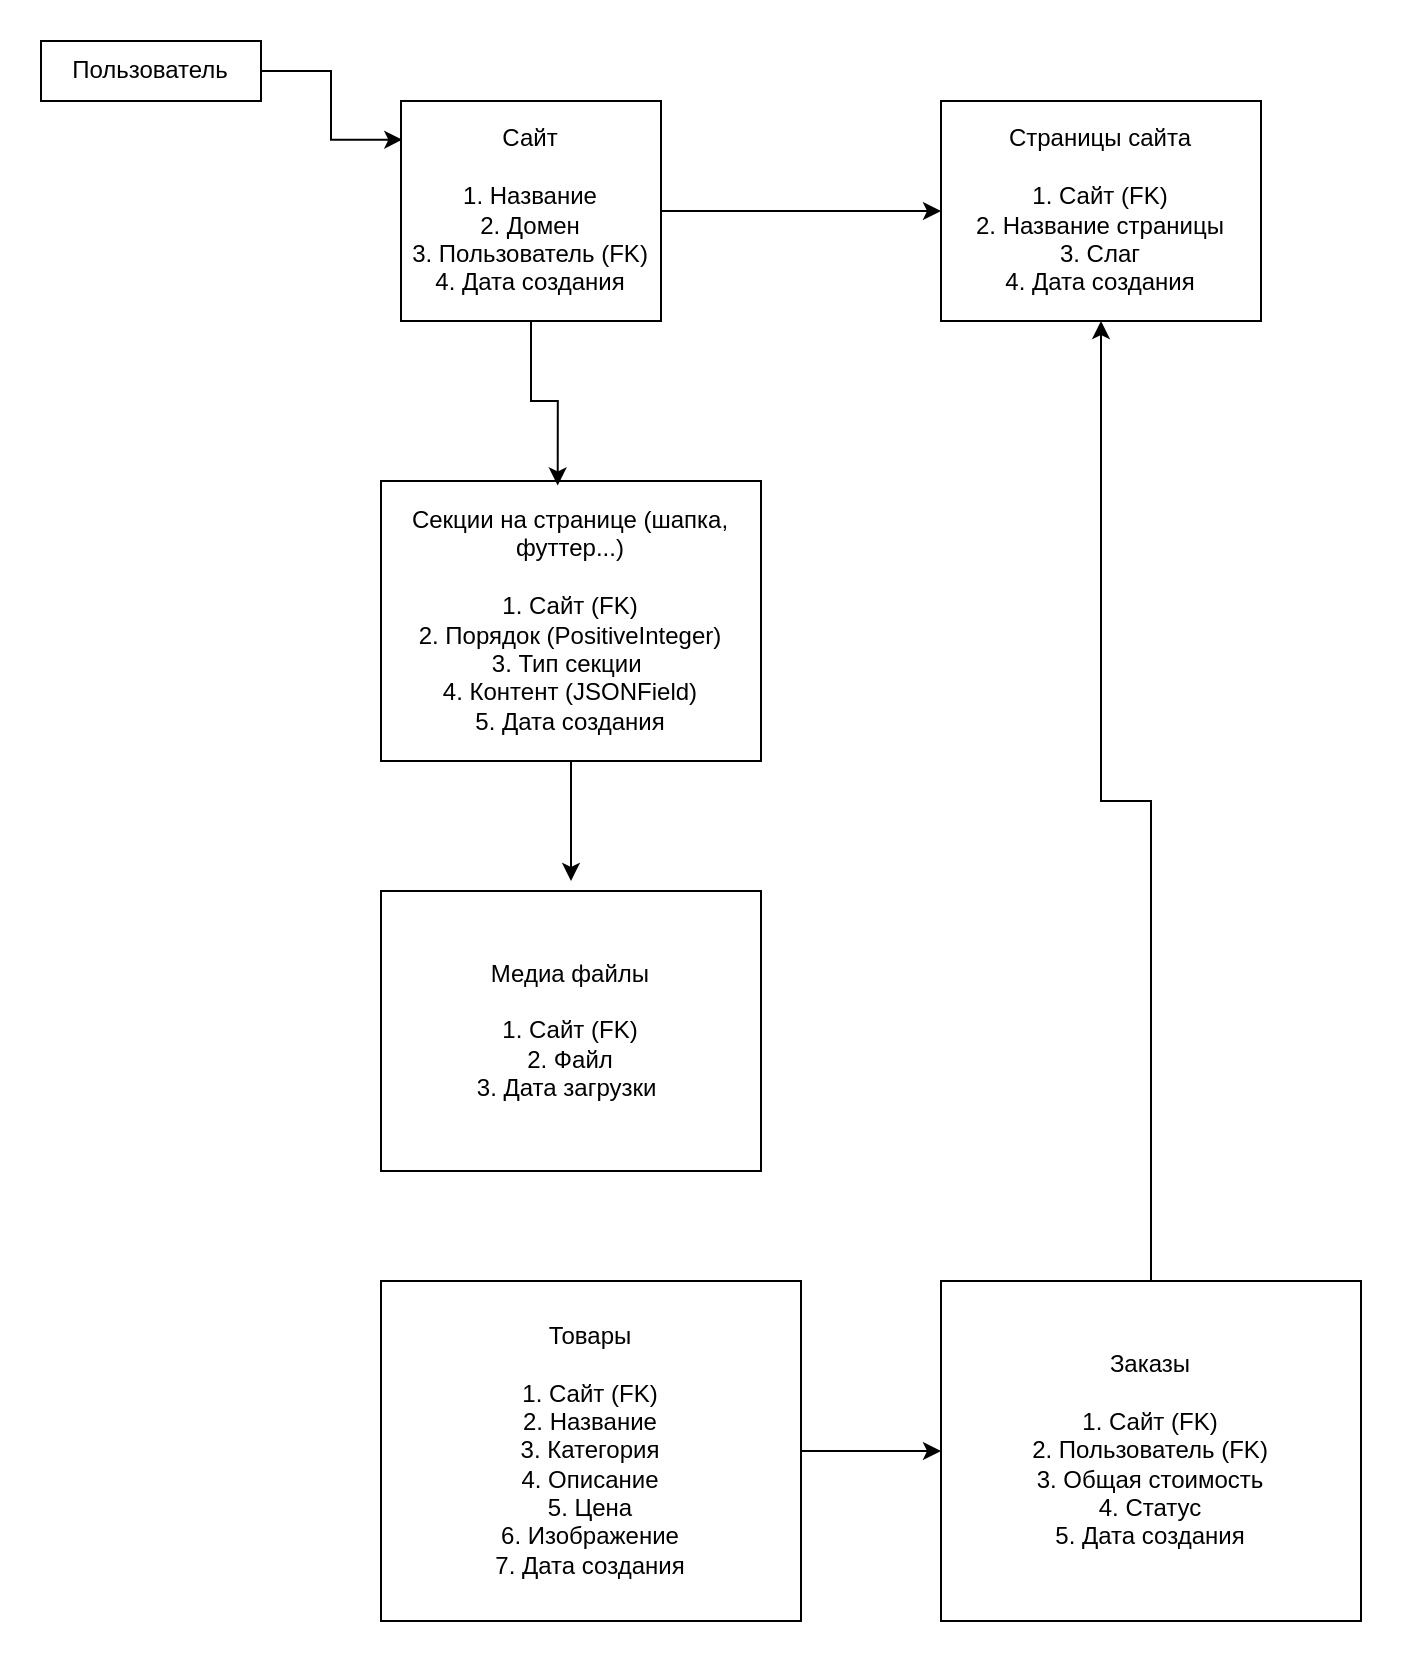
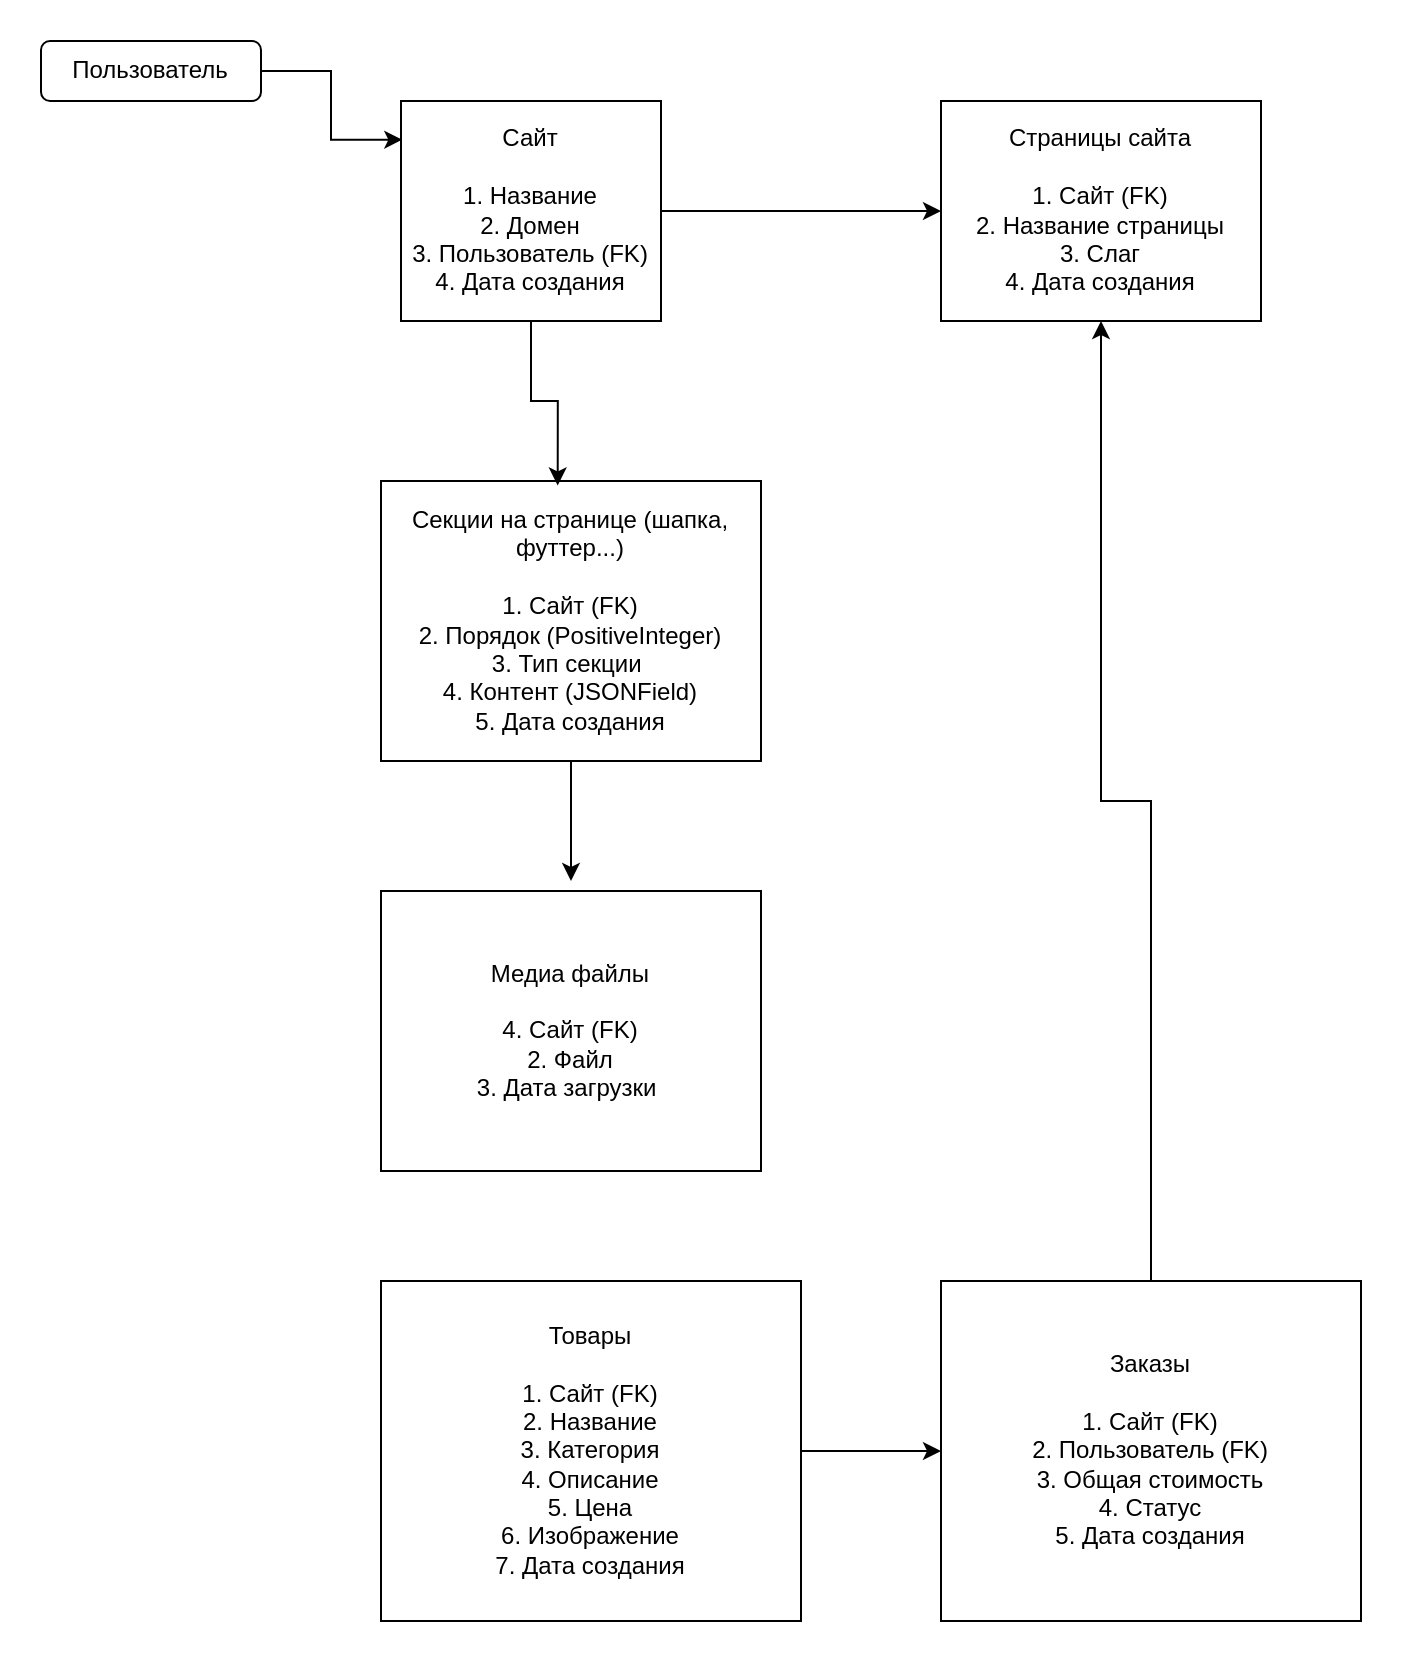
(151, 71) -> (151, 71)
(571, 1031) -> (571, 1031)
